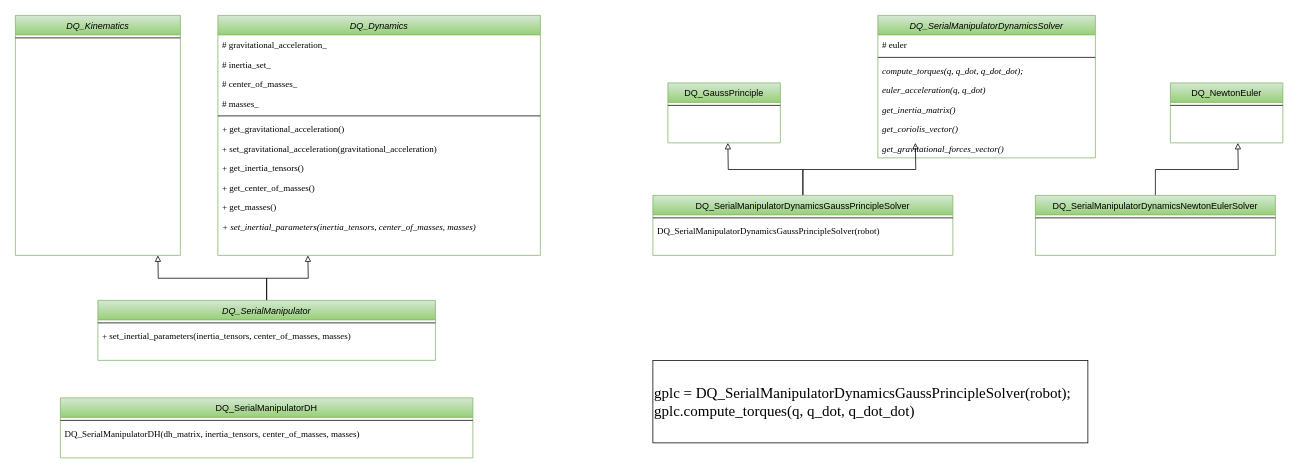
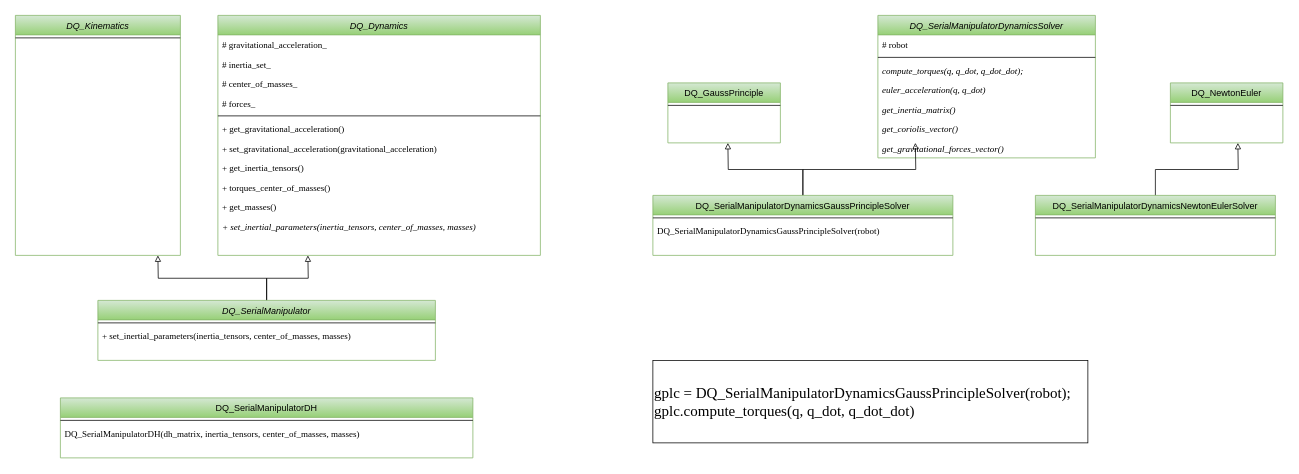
(897, 45) -> (898, 45)
(245, 104) -> (245, 104)
(281, 188) -> (291, 188)
